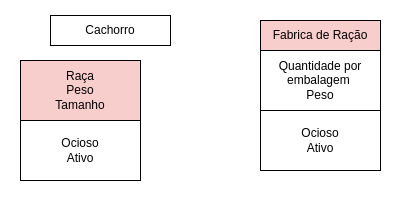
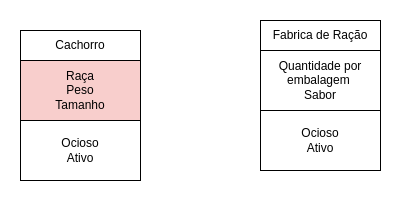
(111, 31) -> (81, 46)
(321, 36) -> (321, 36)
(321, 81) -> (321, 81)
